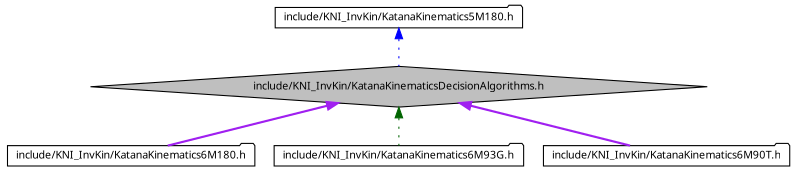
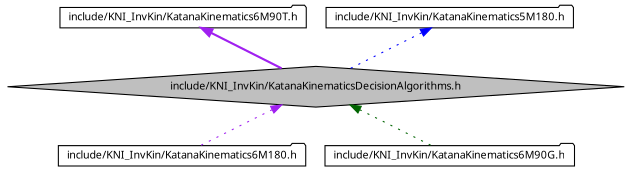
(248, 126) -> (236, 128)
(550, 126) -> (246, 51)
(399, 156) -> (450, 156)
